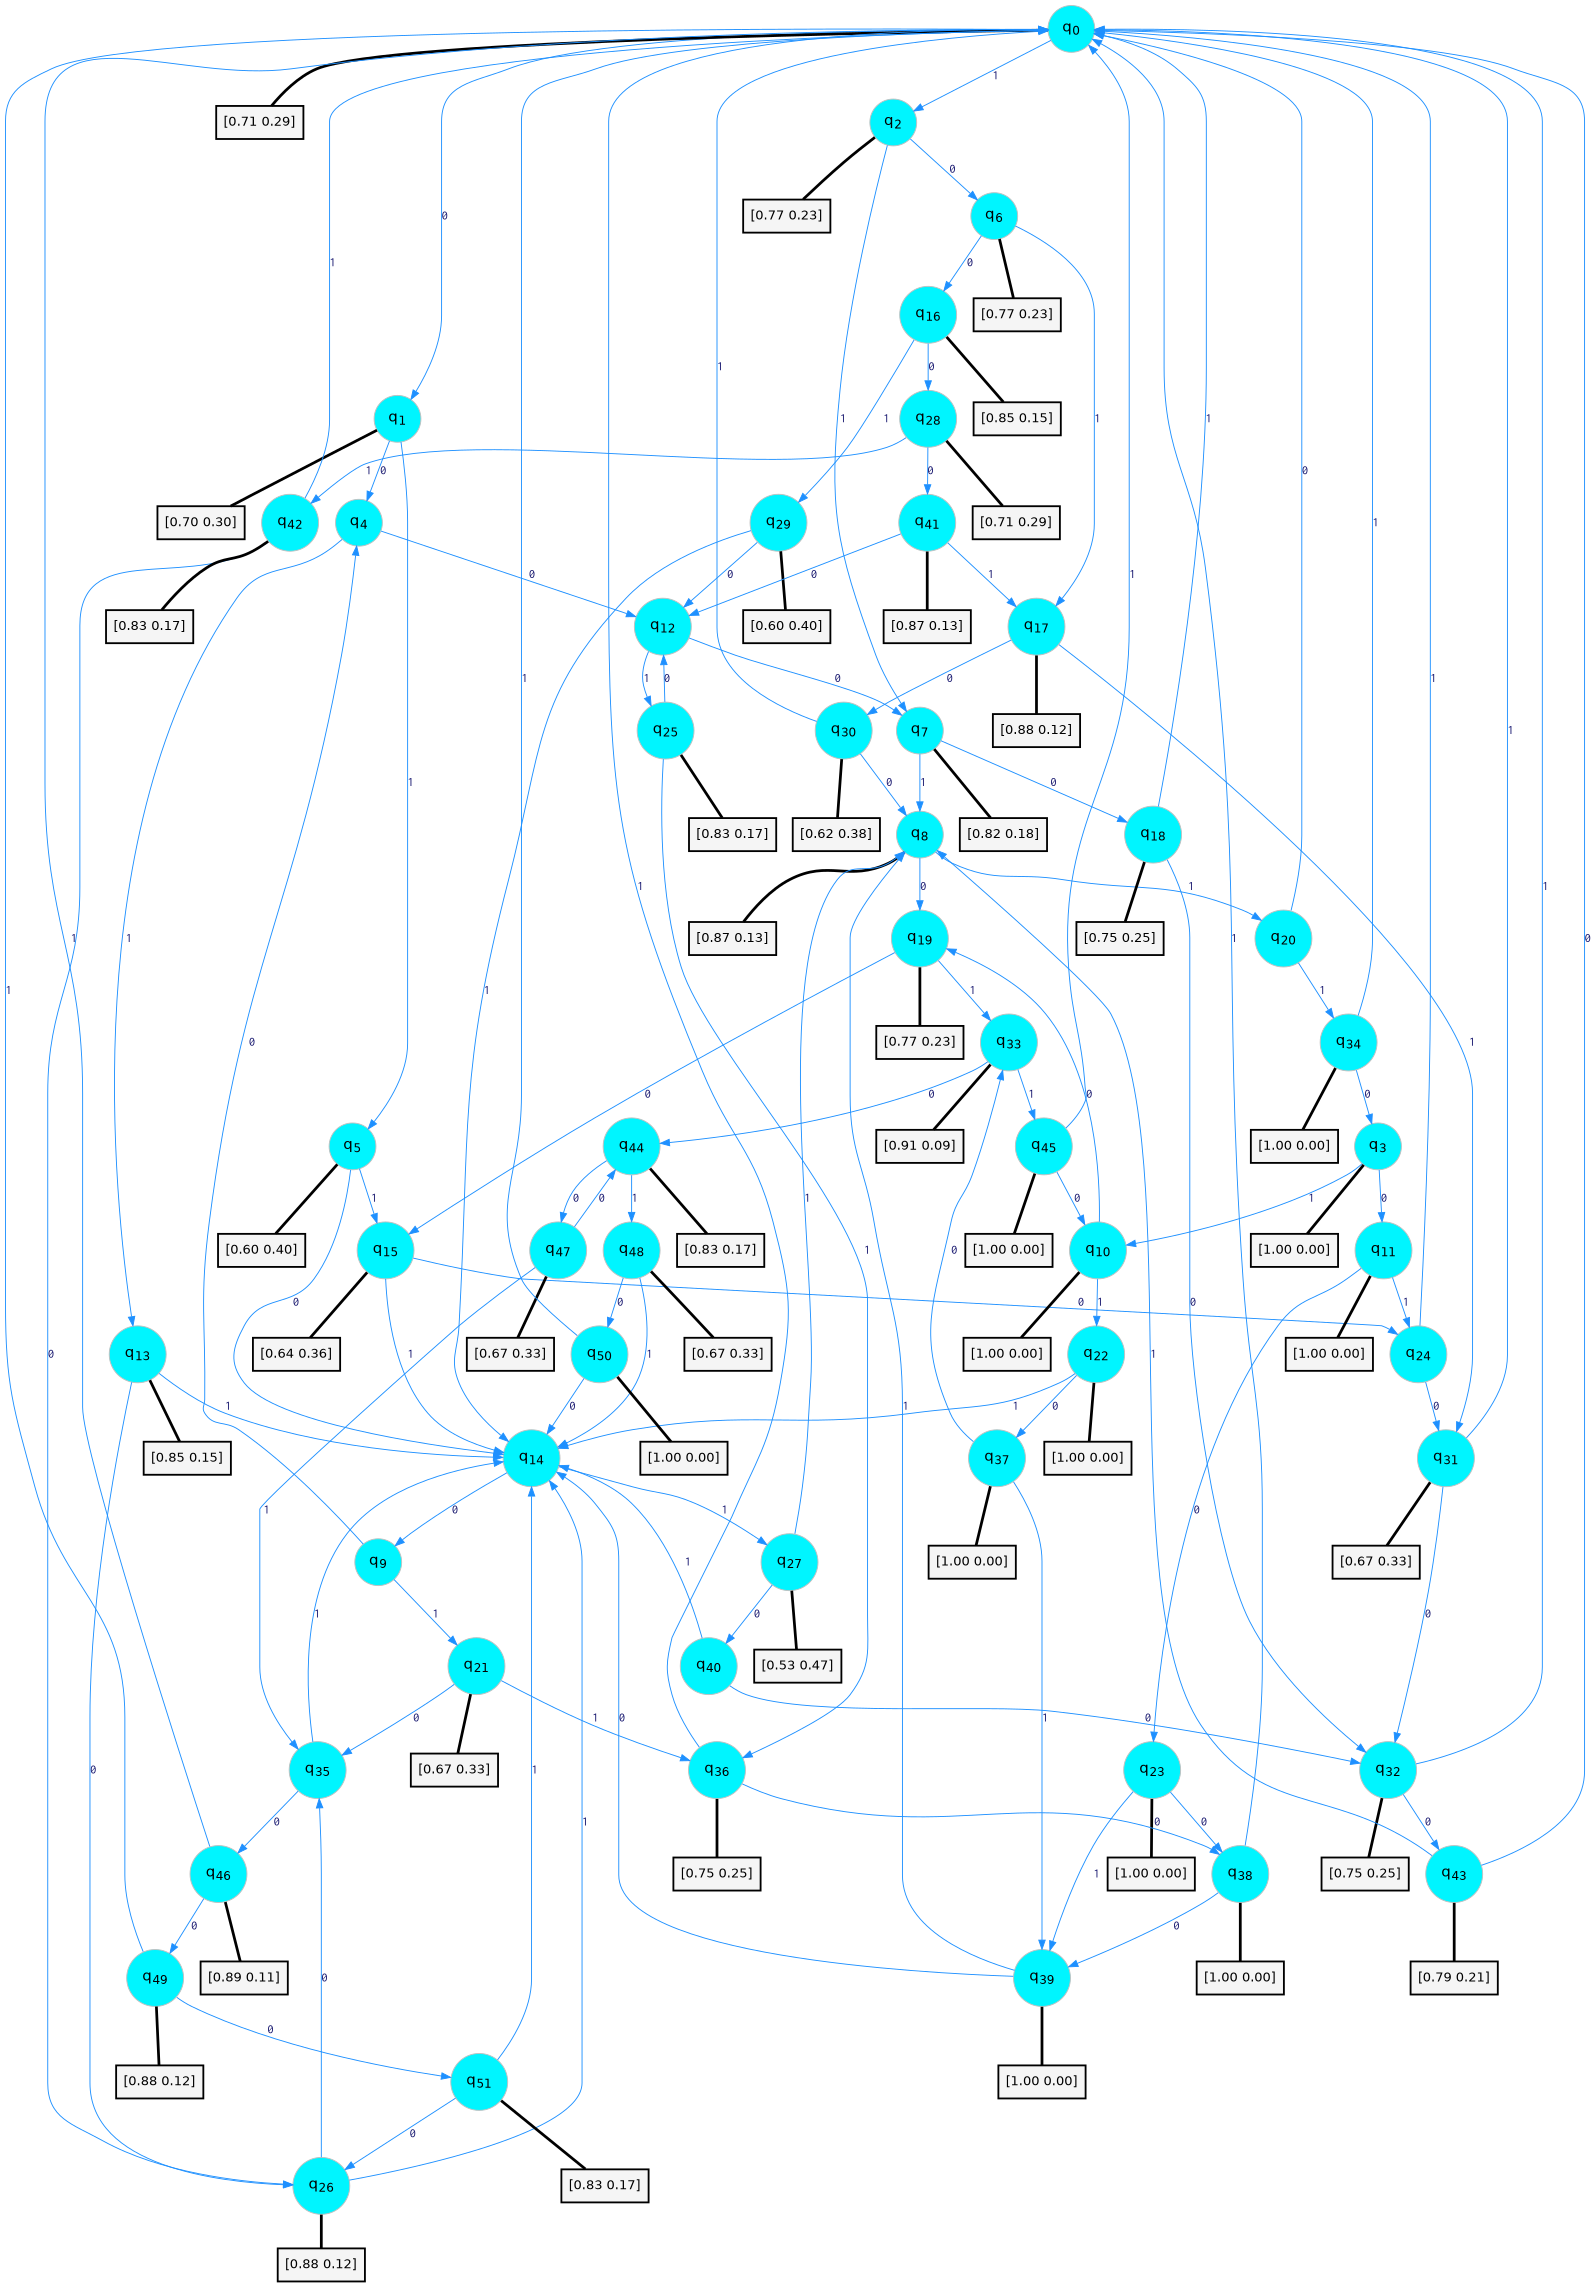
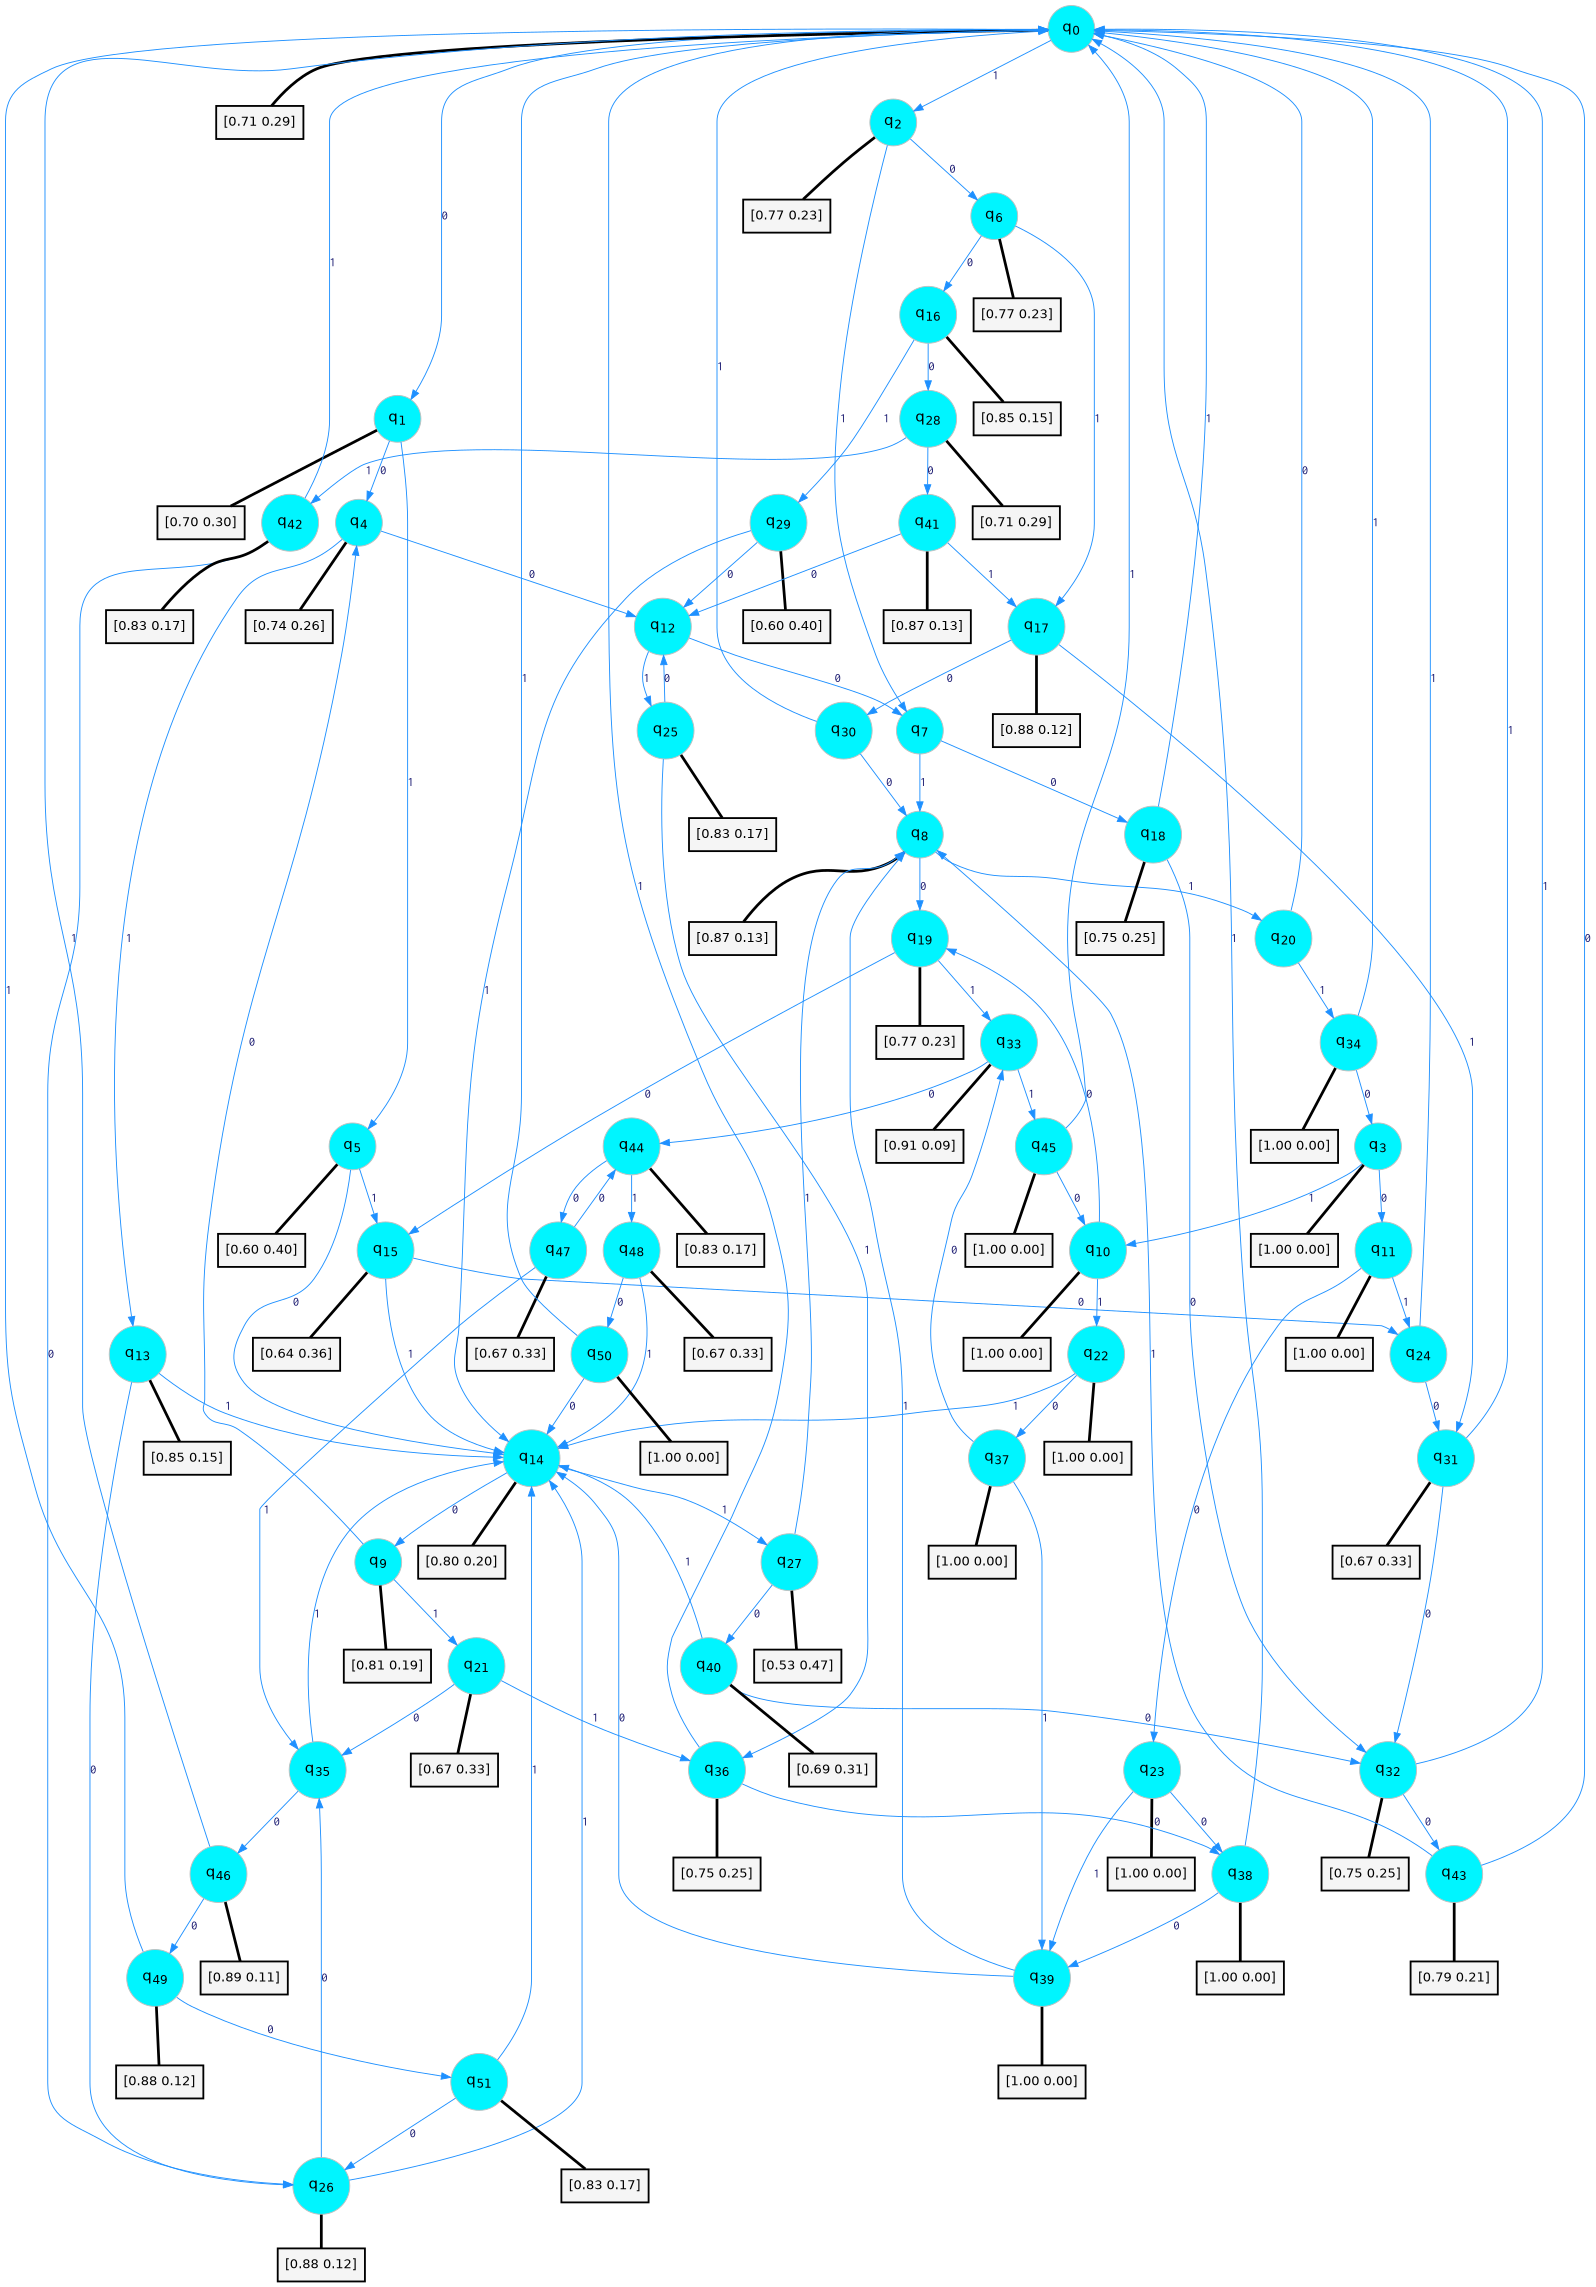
none -> (289, 627)
(836, 835) -> none
(1003, 835) -> none
none -> (462, 1562)
none -> (387, 1666)
none -> (833, 1770)
